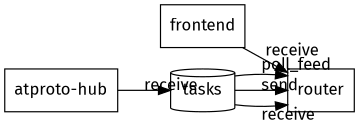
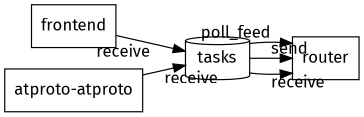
(260, 57) -> (145, 42)
(61, 90) -> (74, 90)
